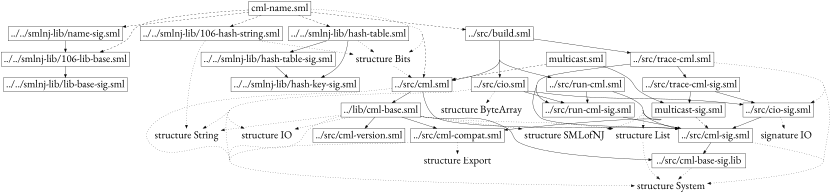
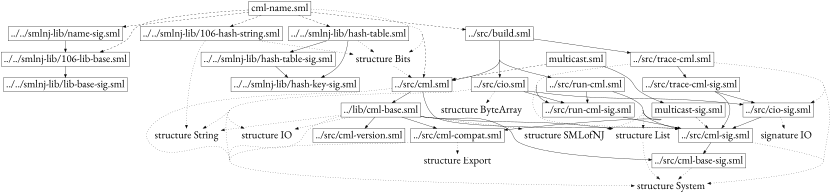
(582, 70) -> (582, 70)
(690, 96) -> (729, 106)
(515, 122) -> (515, 122)
(699, 161) -> (699, 161)
